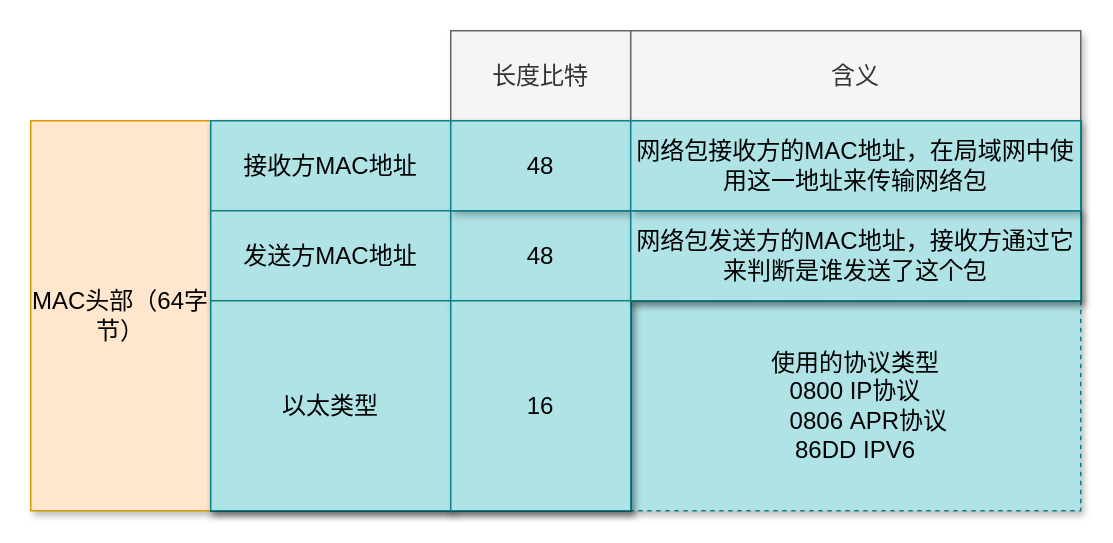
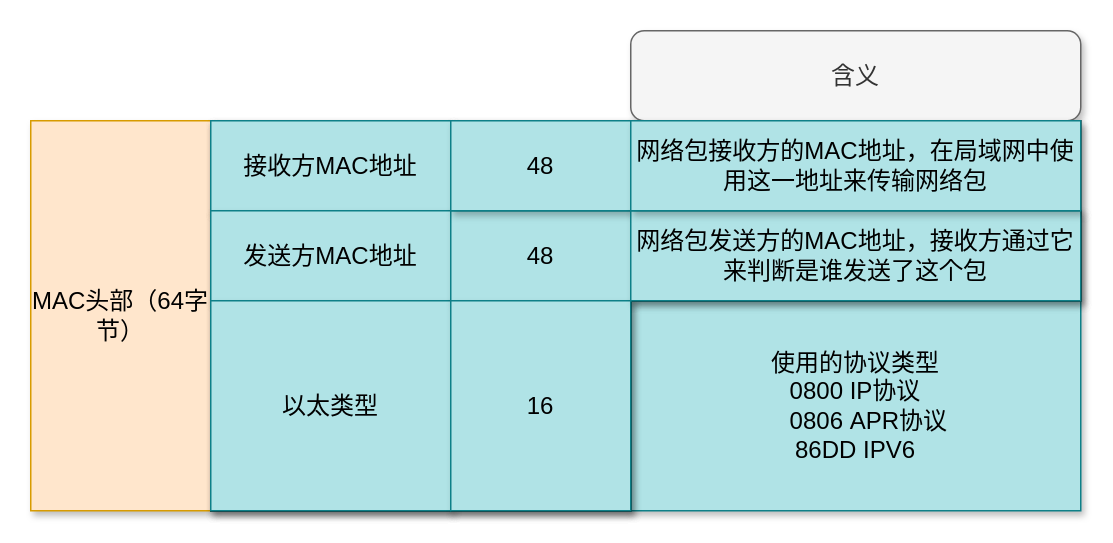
(541, 76) -> none
(856, 76) -> (856, 76)
(856, 406) -> (856, 406)
